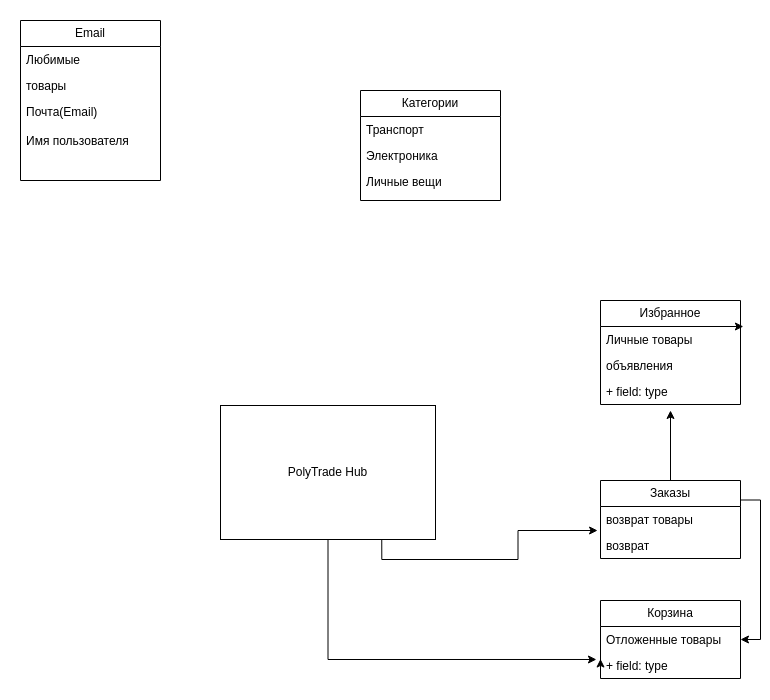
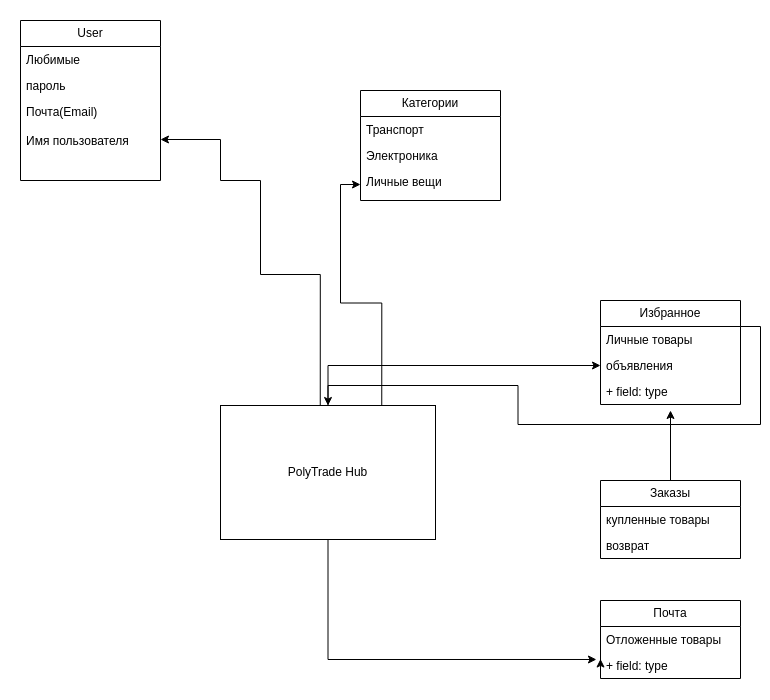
(91, 34) -> (91, 34)
(47, 87) -> (47, 87)
none -> (261, 256)
none -> (347, 303)
(738, 327) -> (584, 425)
none -> (452, 366)
(652, 521) -> (659, 521)
(491, 560) -> none
(761, 566) -> none
(671, 614) -> (671, 614)
